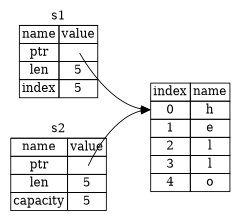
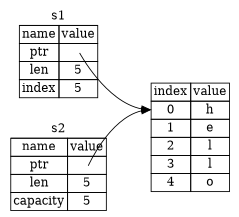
(210, 92) -> (210, 92)
